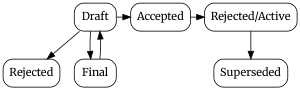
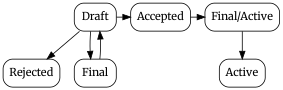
(251, 17) -> (242, 17)
(251, 73) -> (242, 73)
